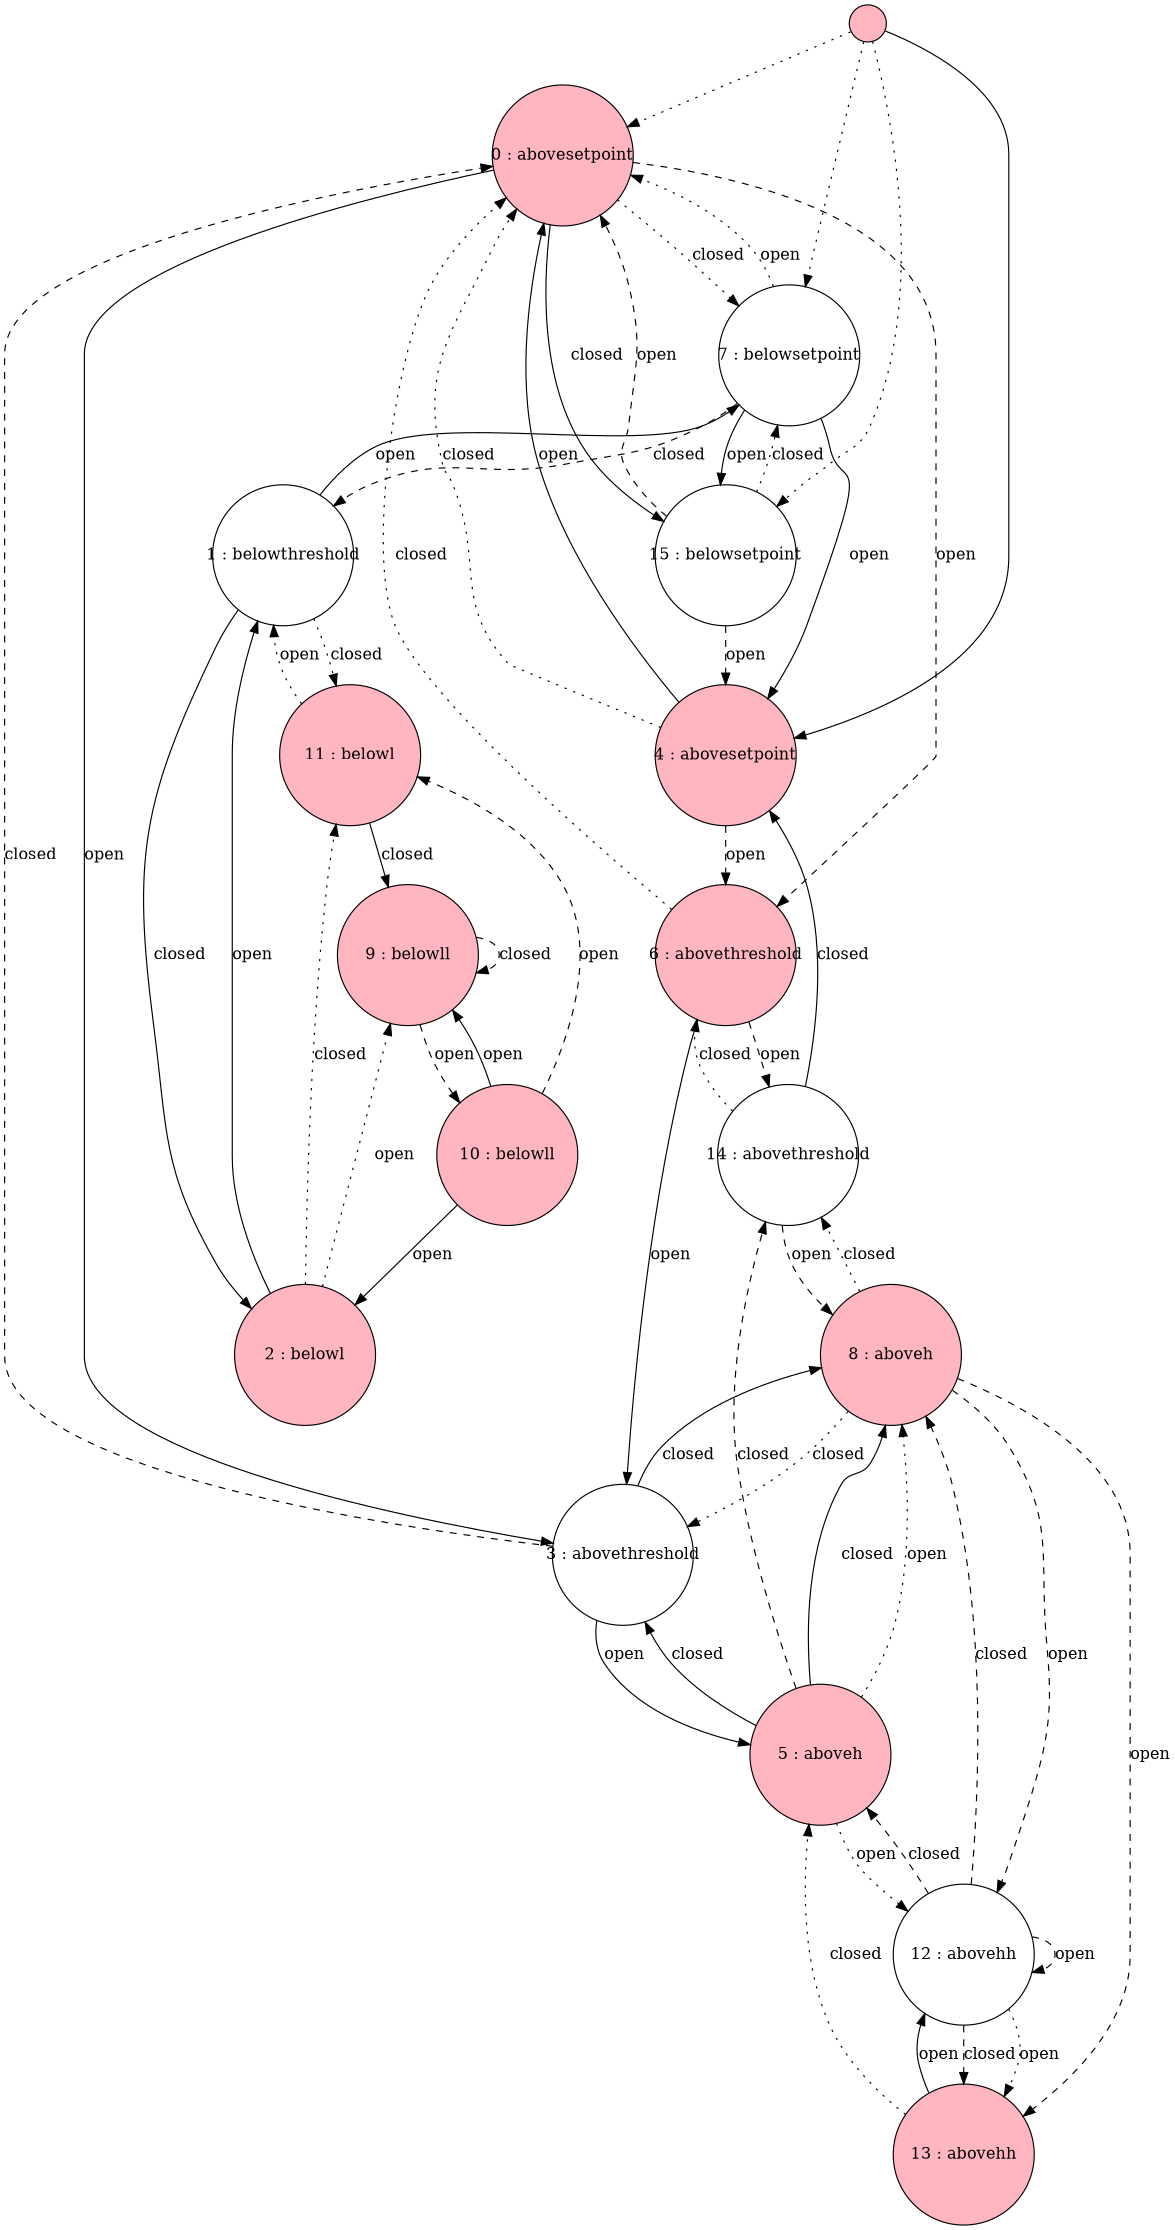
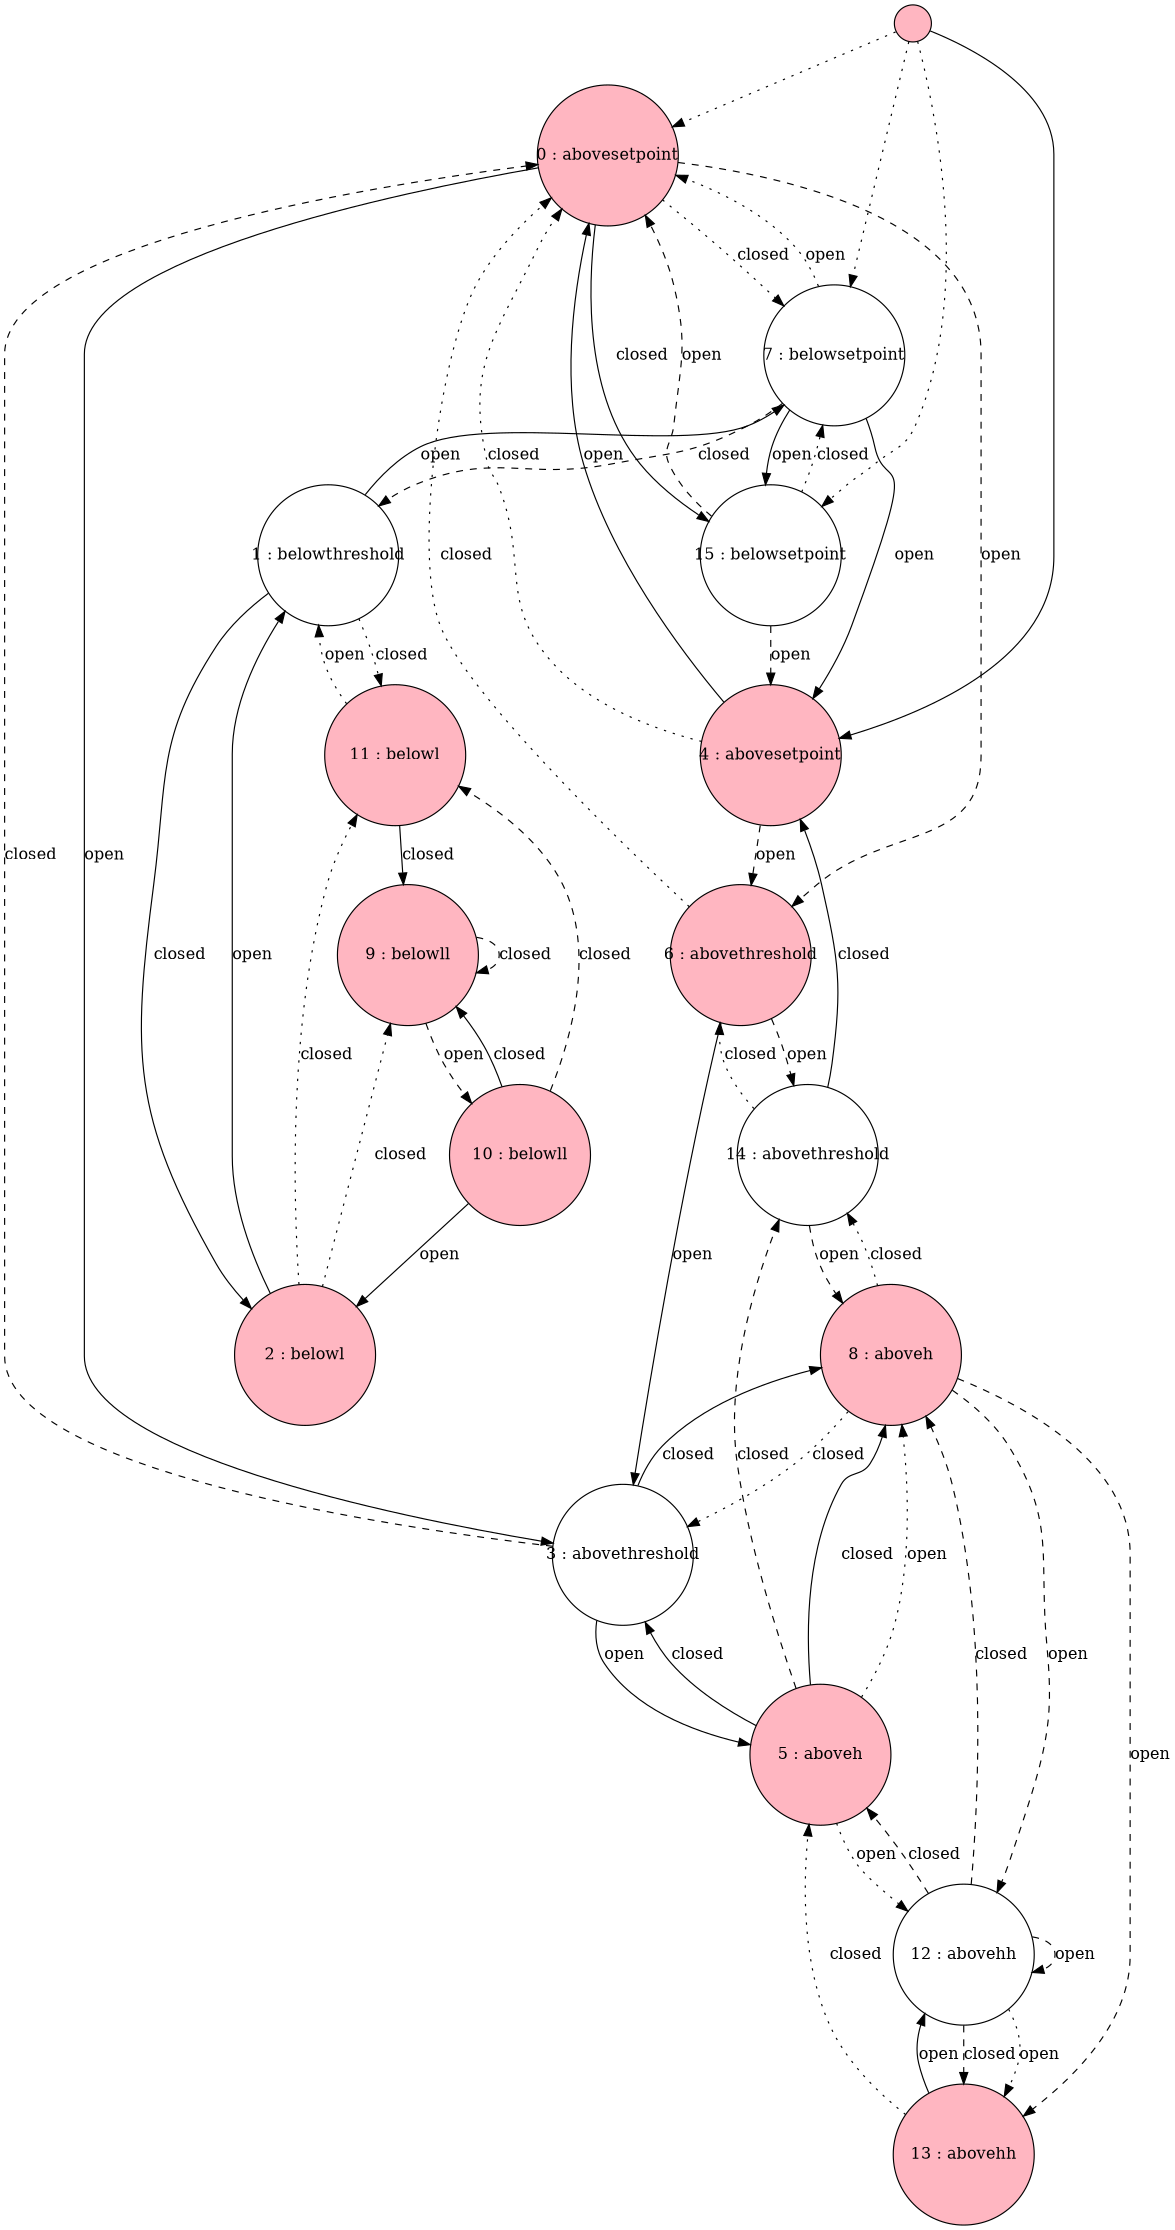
(599, 955) -> (606, 955)
(503, 1055) -> (520, 1055)
(395, 1155) -> (401, 1155)
